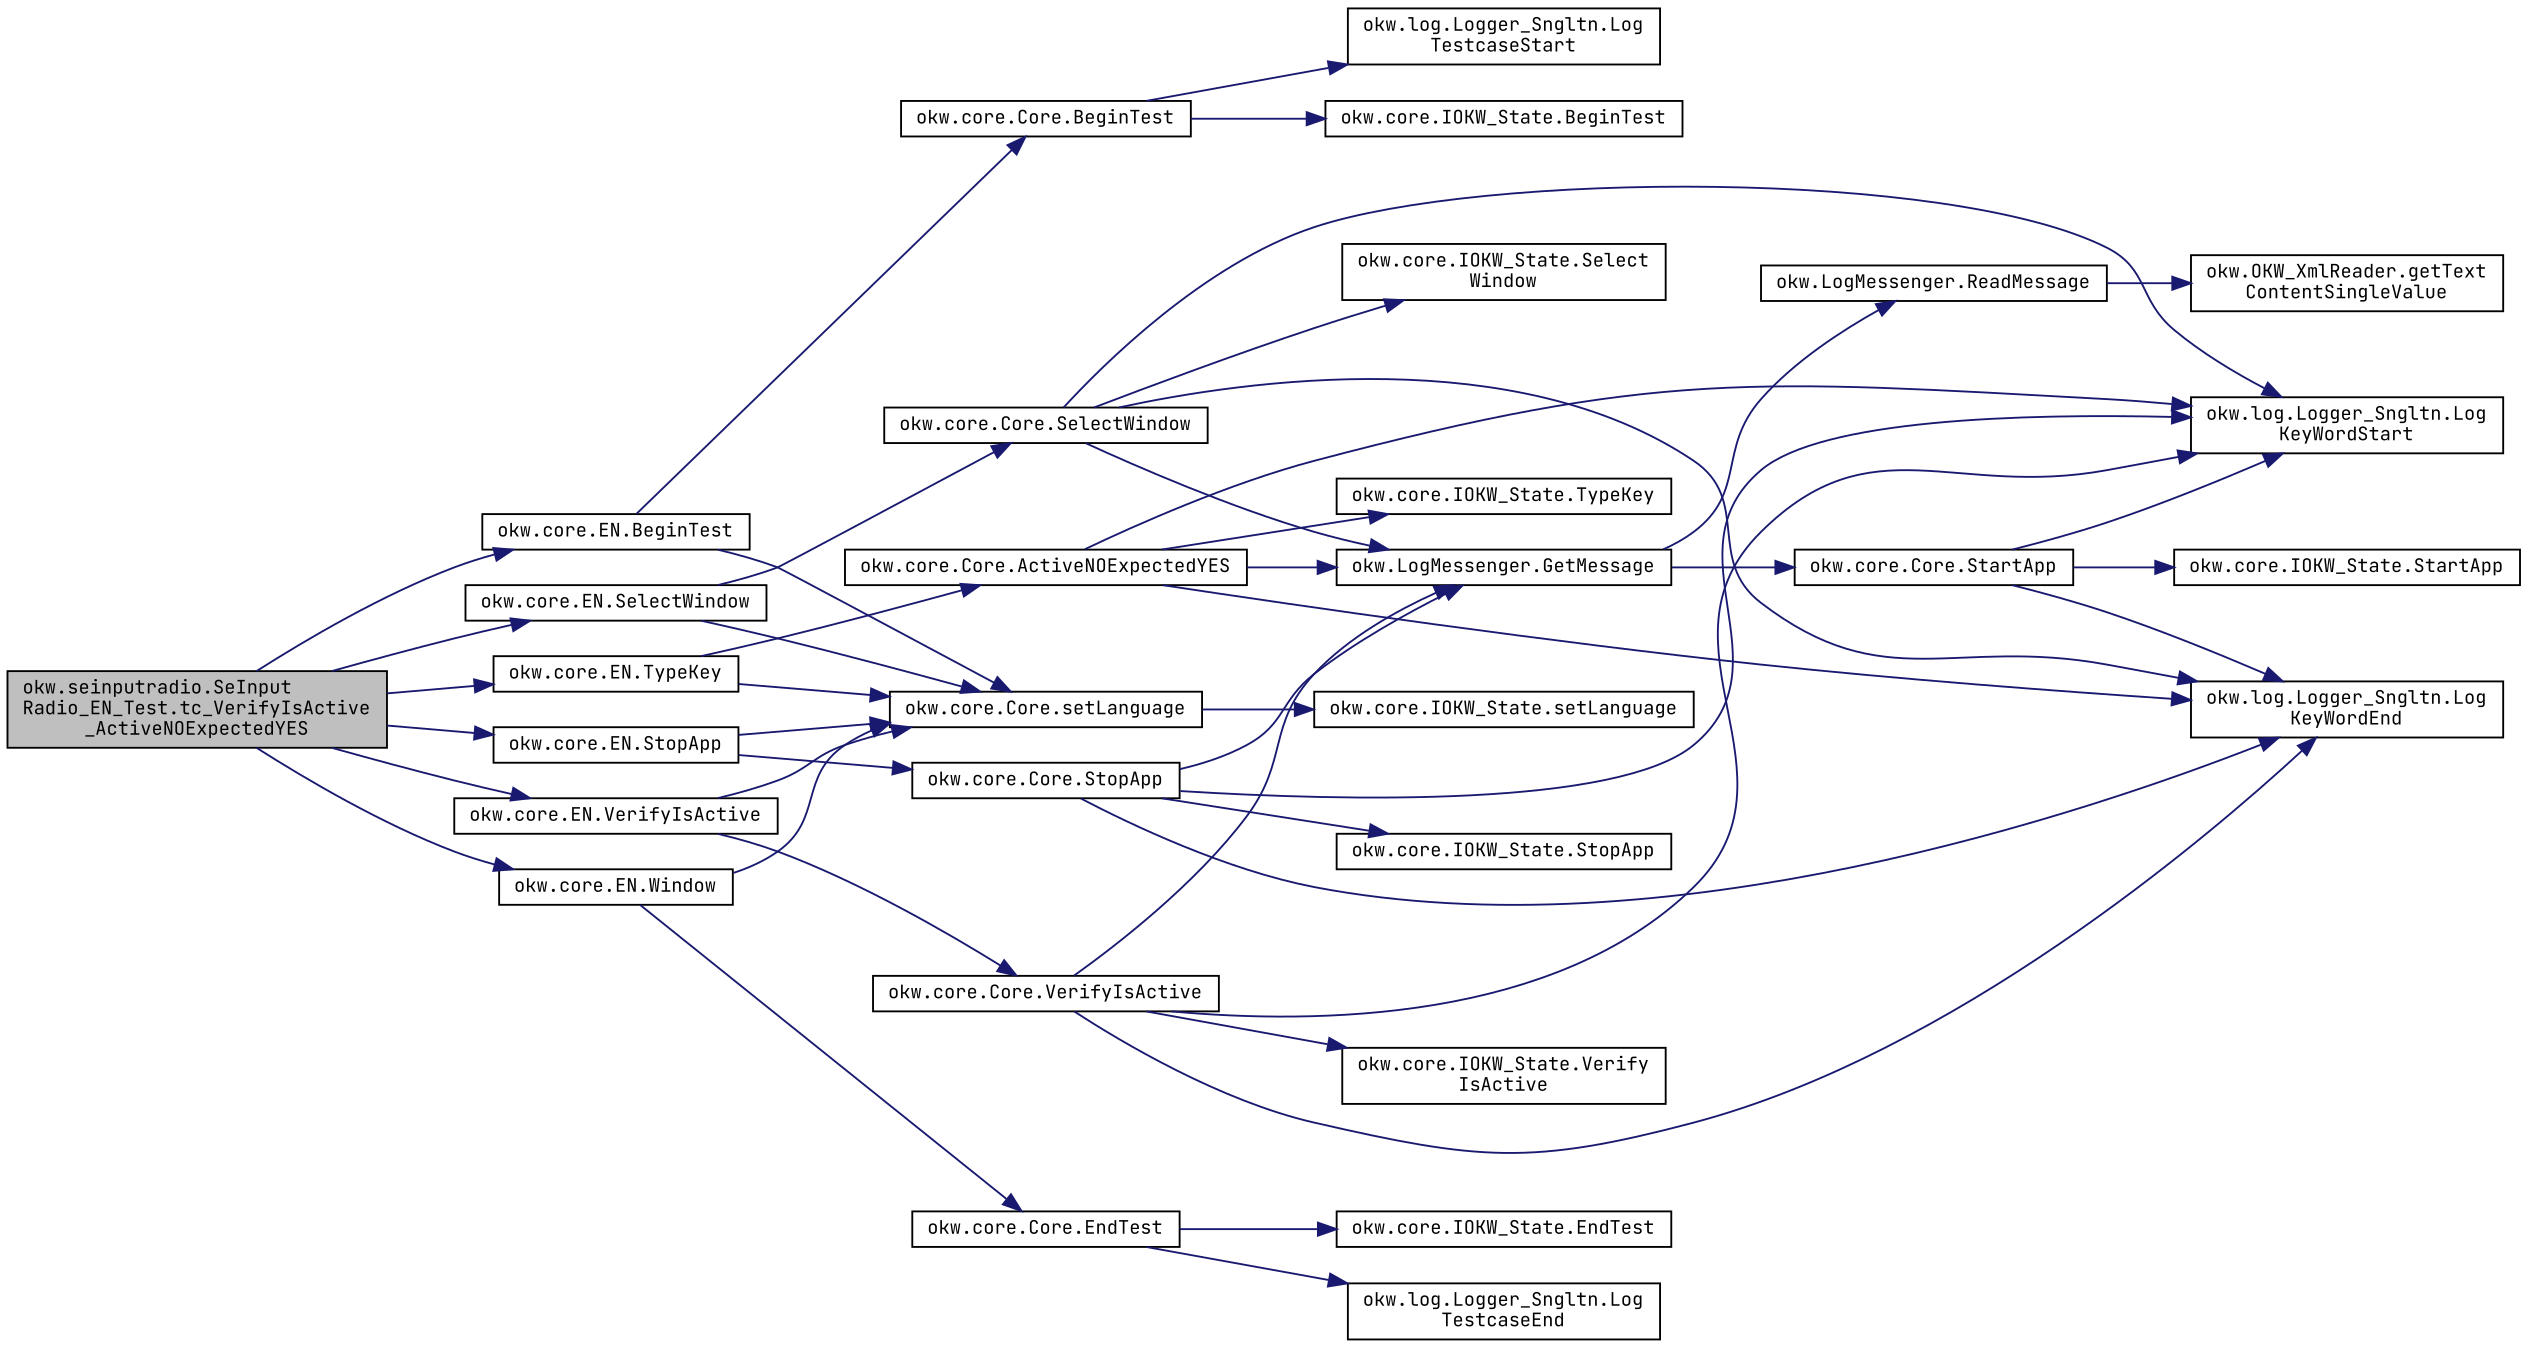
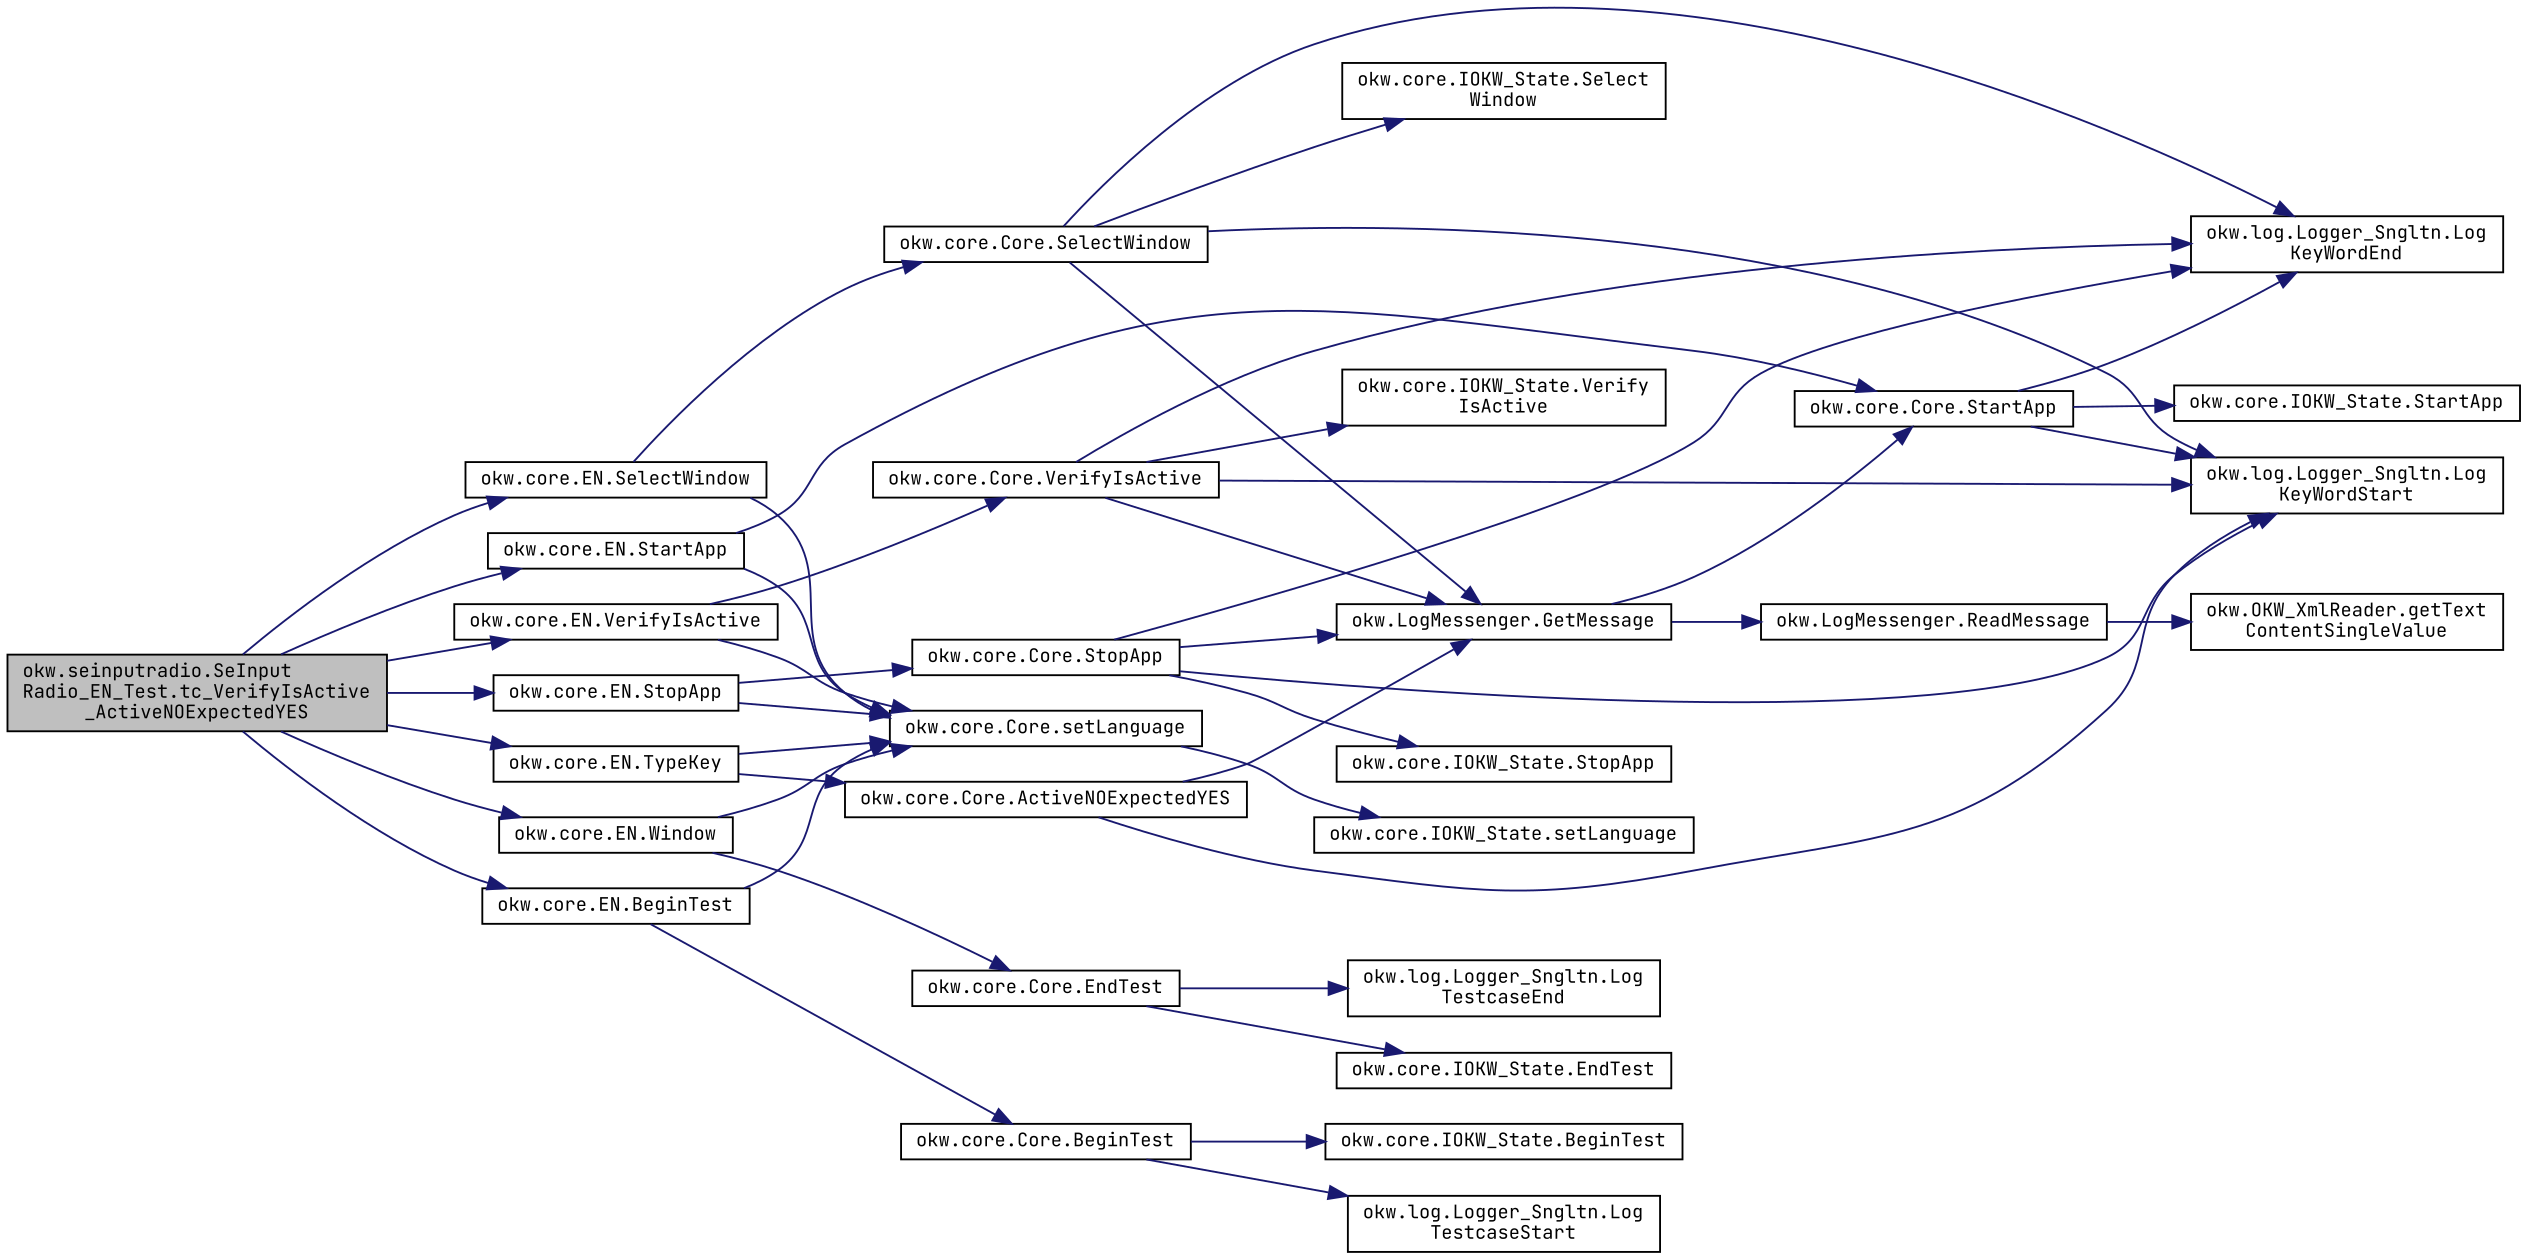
(1504, 496) -> none
none -> (616, 551)
(1666, 654) -> none
